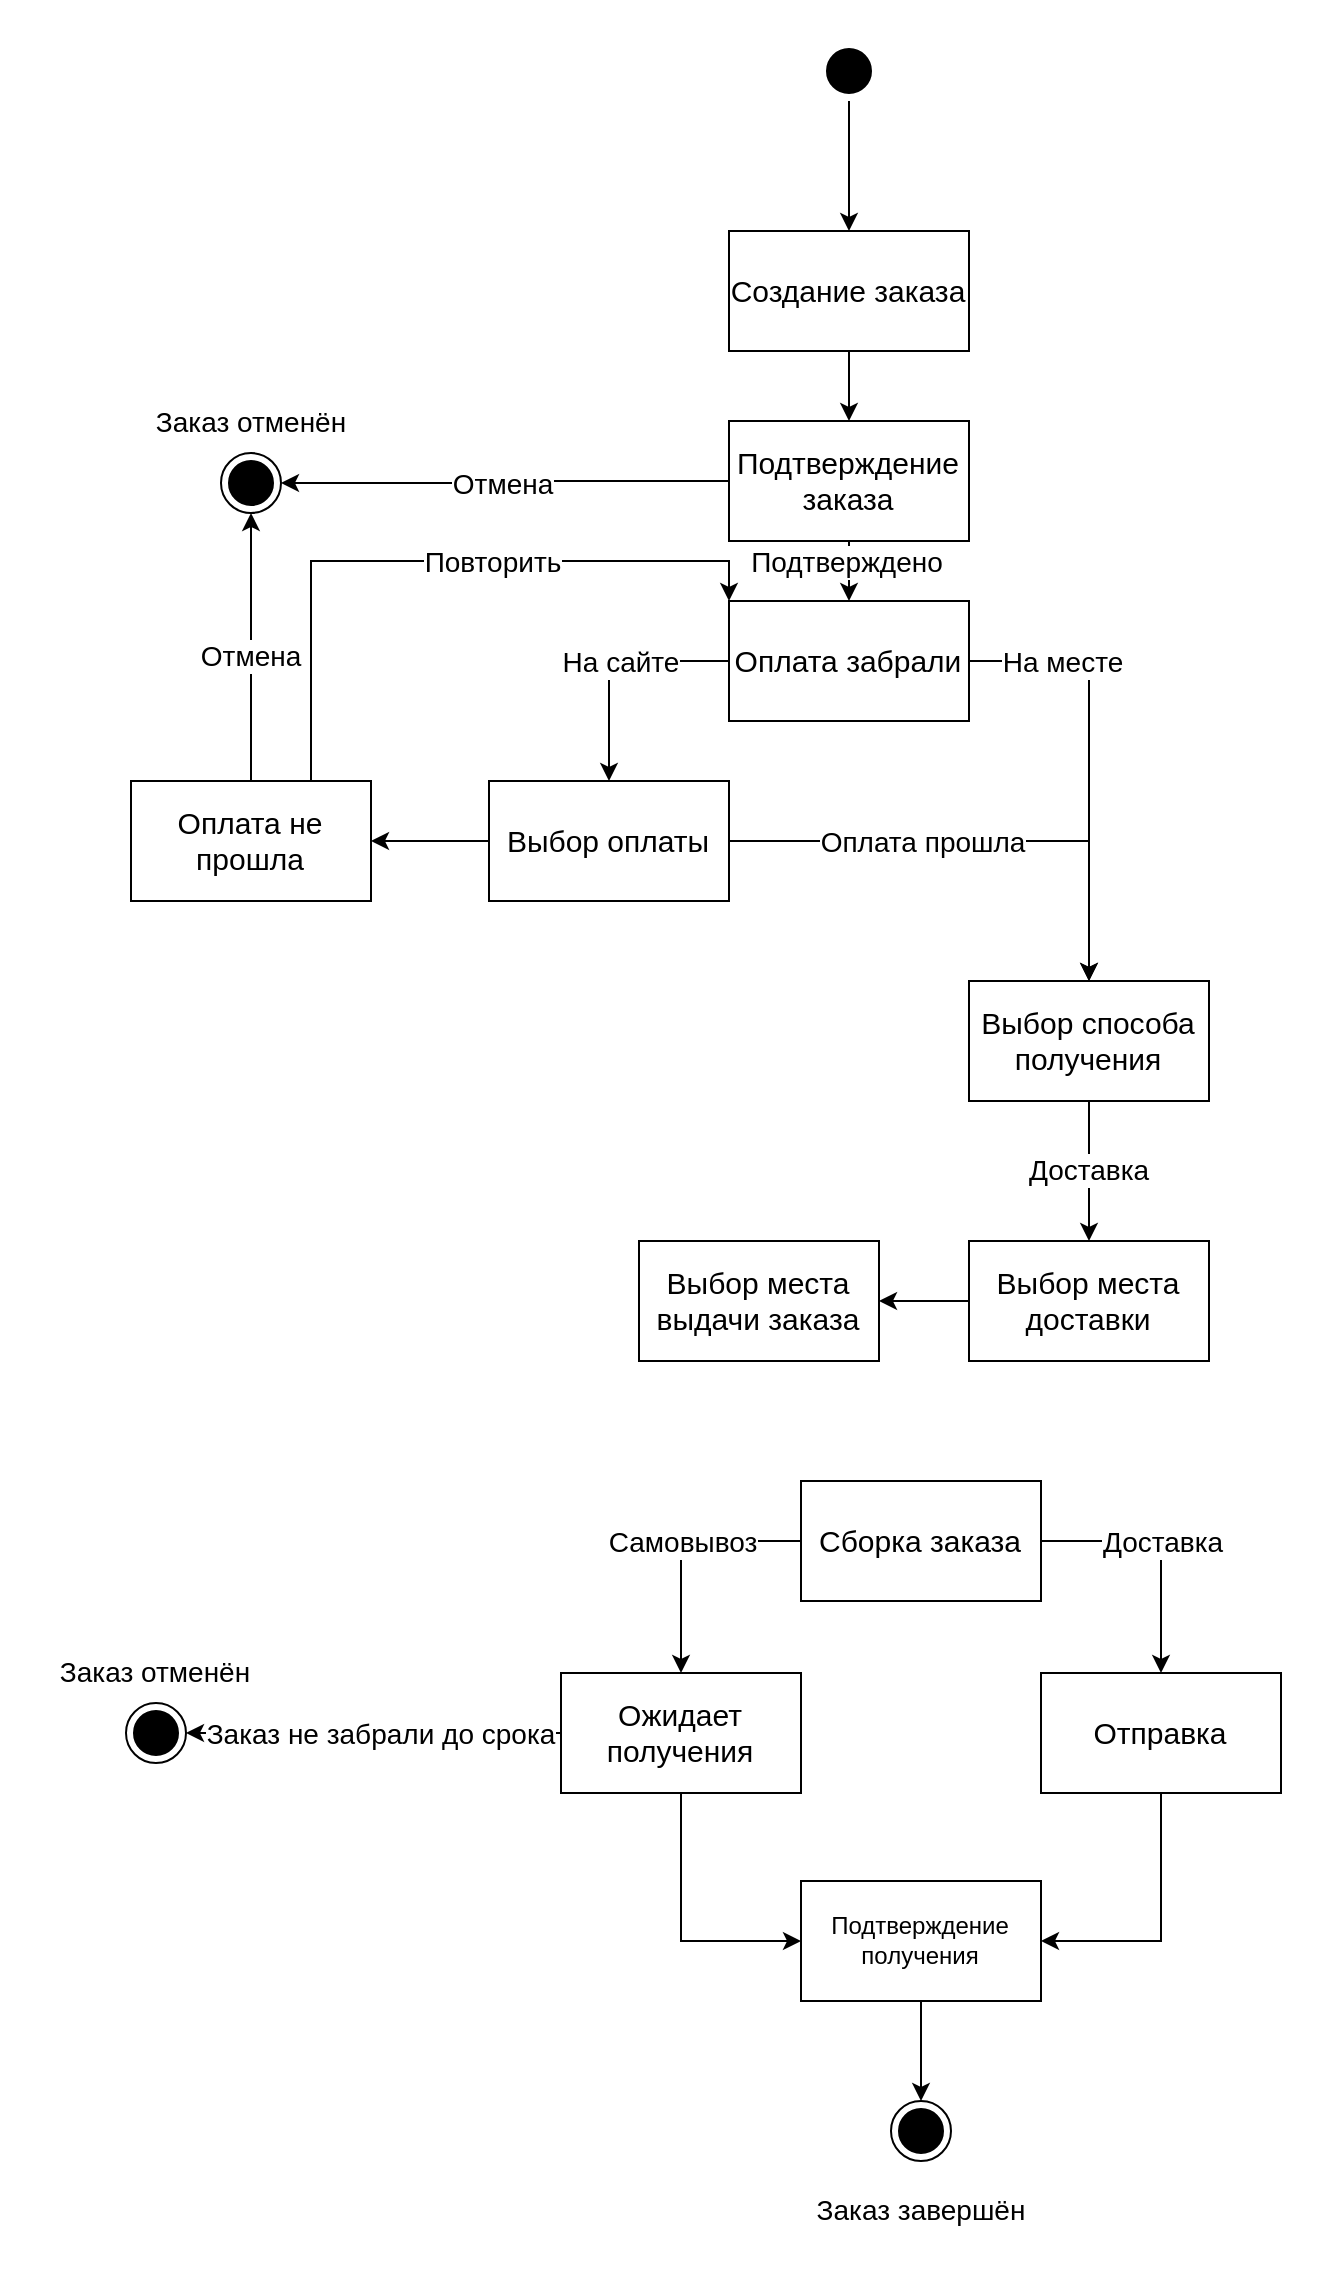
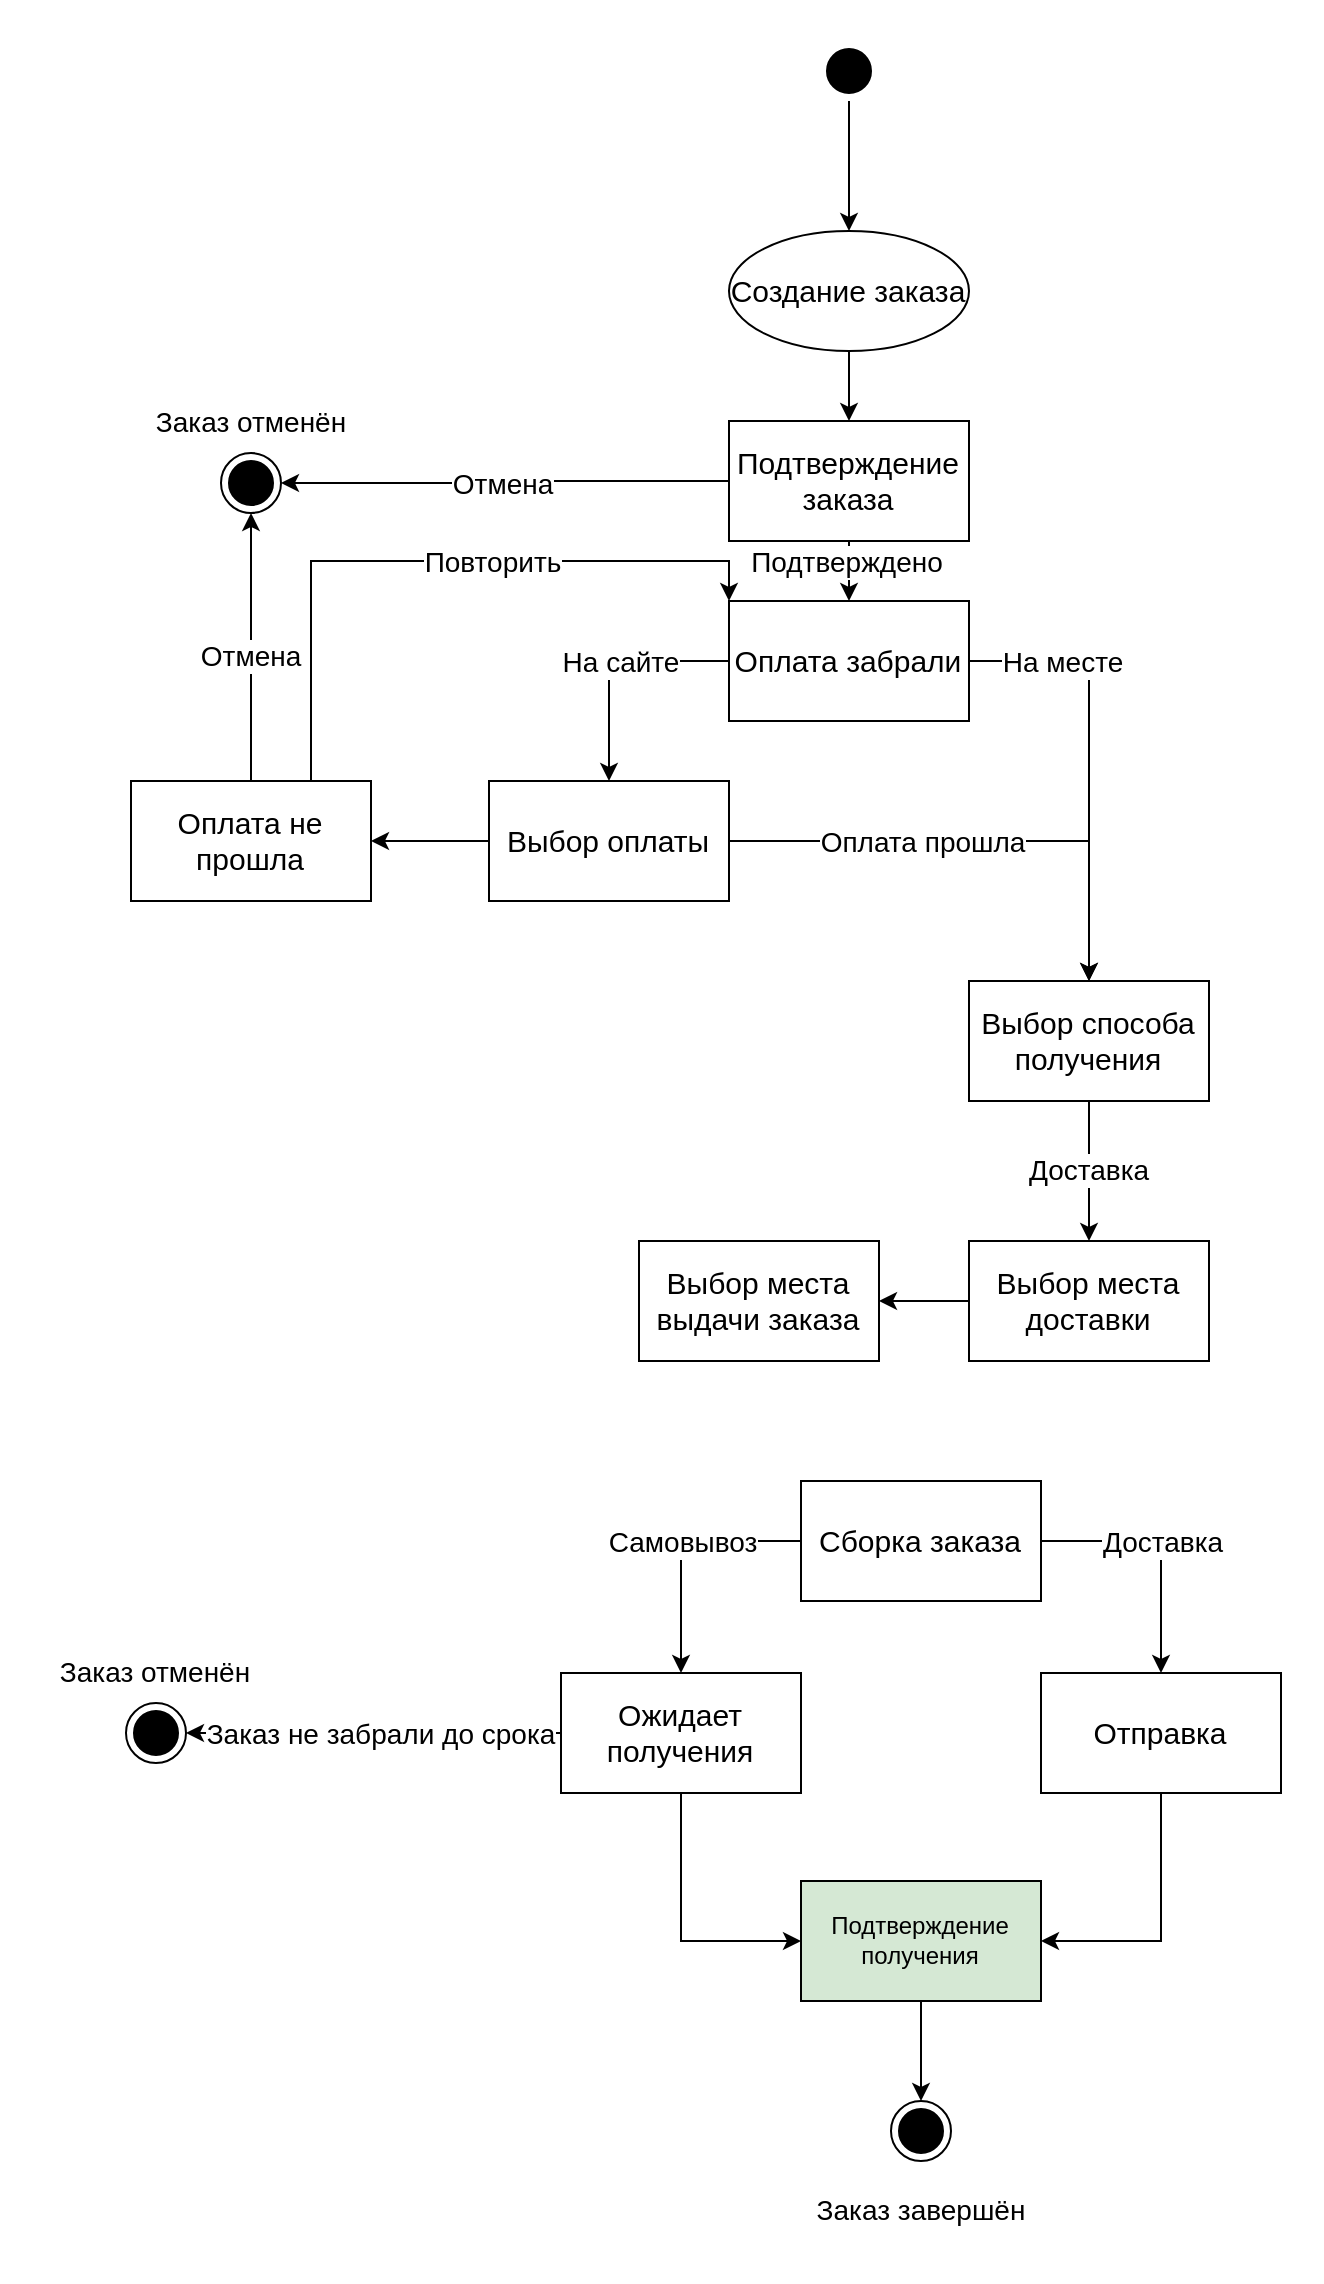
(849, 291) -> (849, 291)
(921, 1941) -> (921, 1941)
